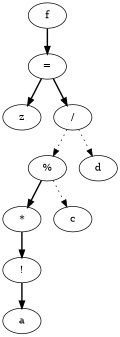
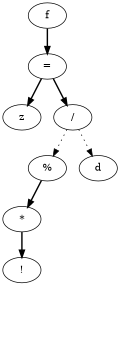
(73, 219) -> none
(22, 321) -> none
